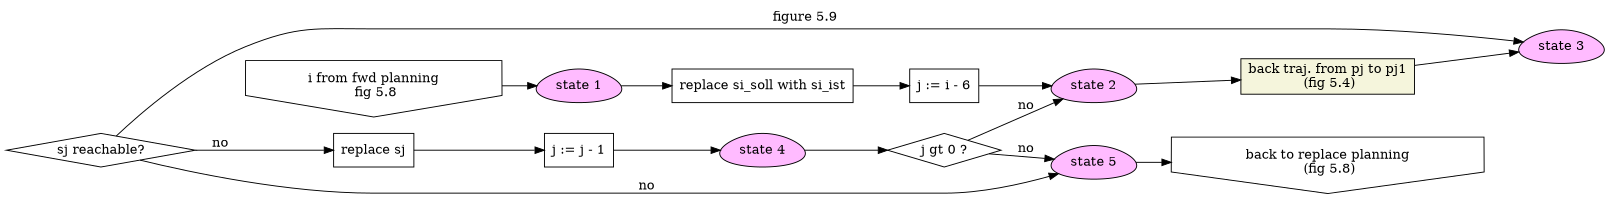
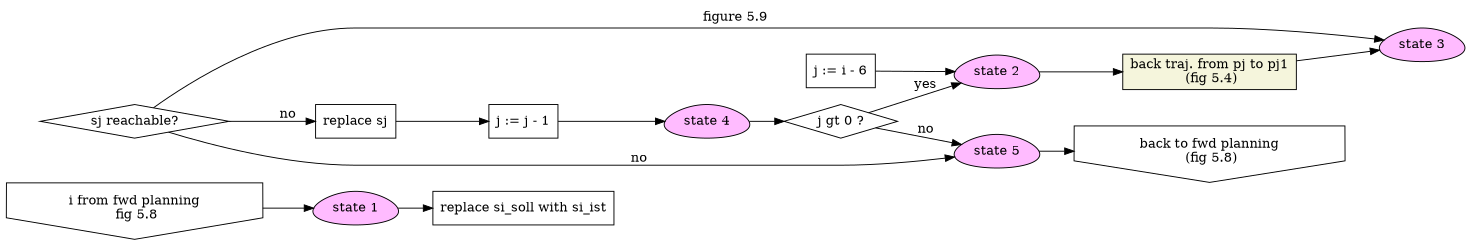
(877, 86) -> none
(1026, 106) -> (926, 84)
(1328, 162) -> (1210, 151)
